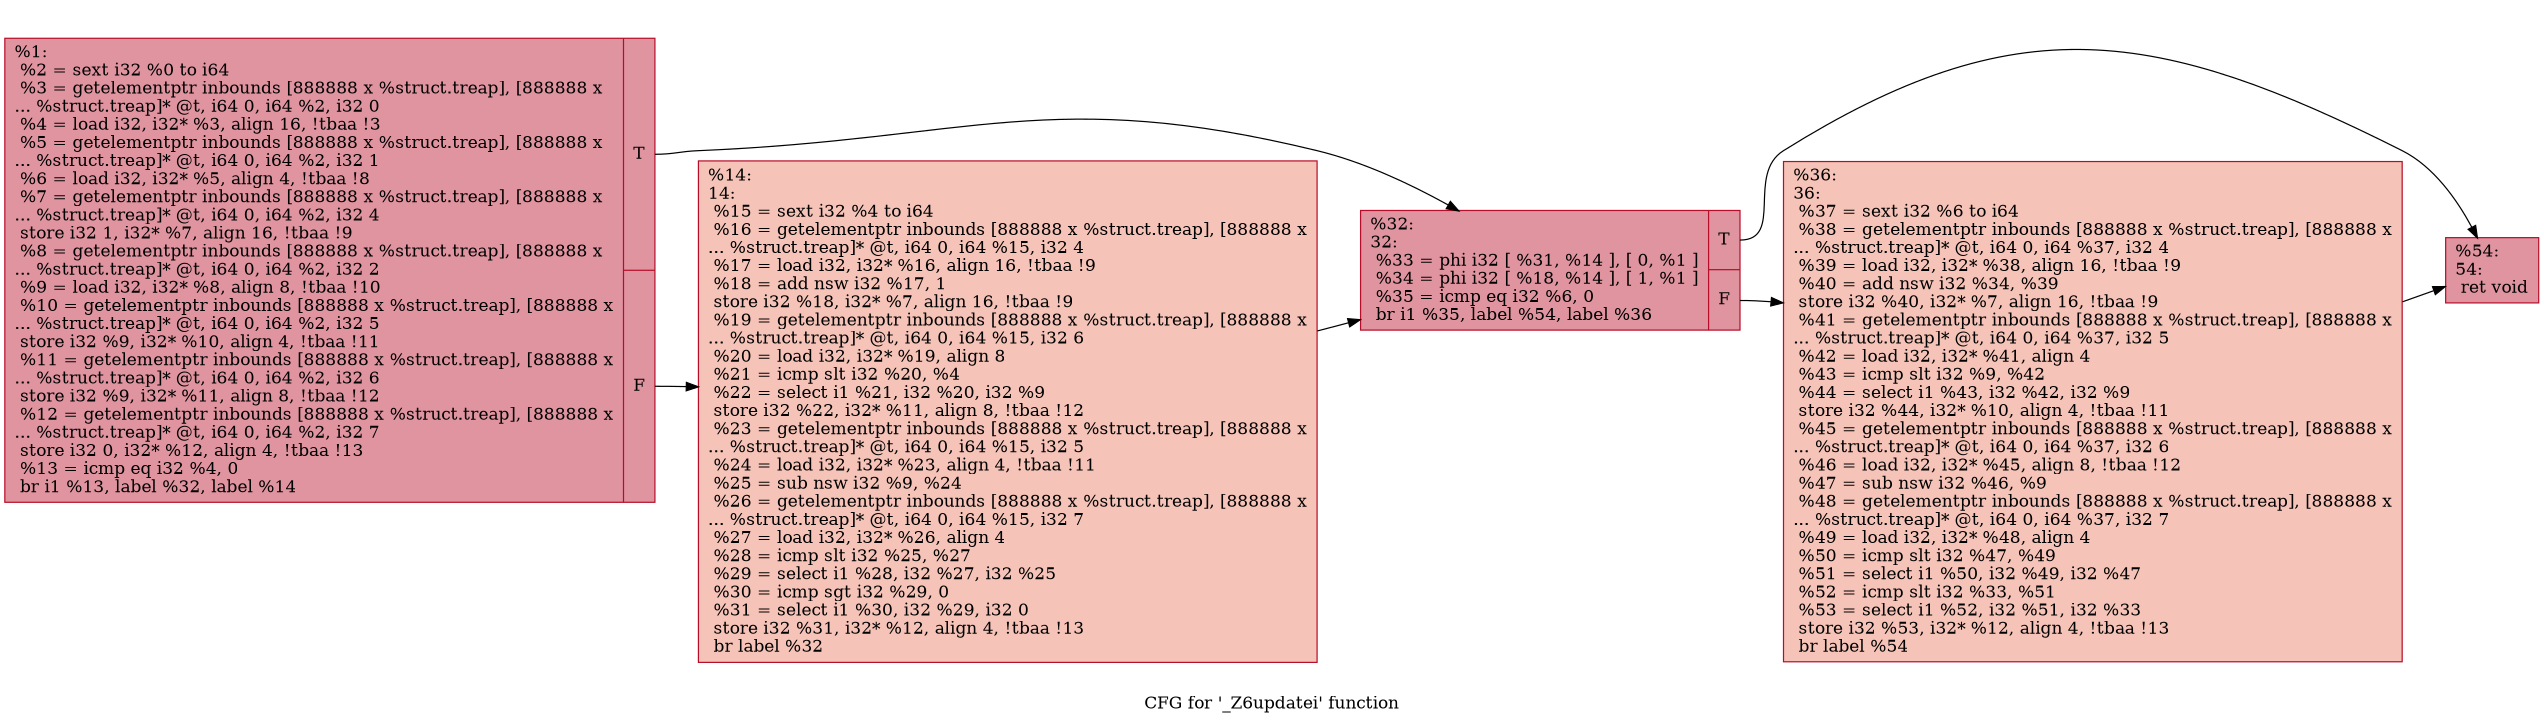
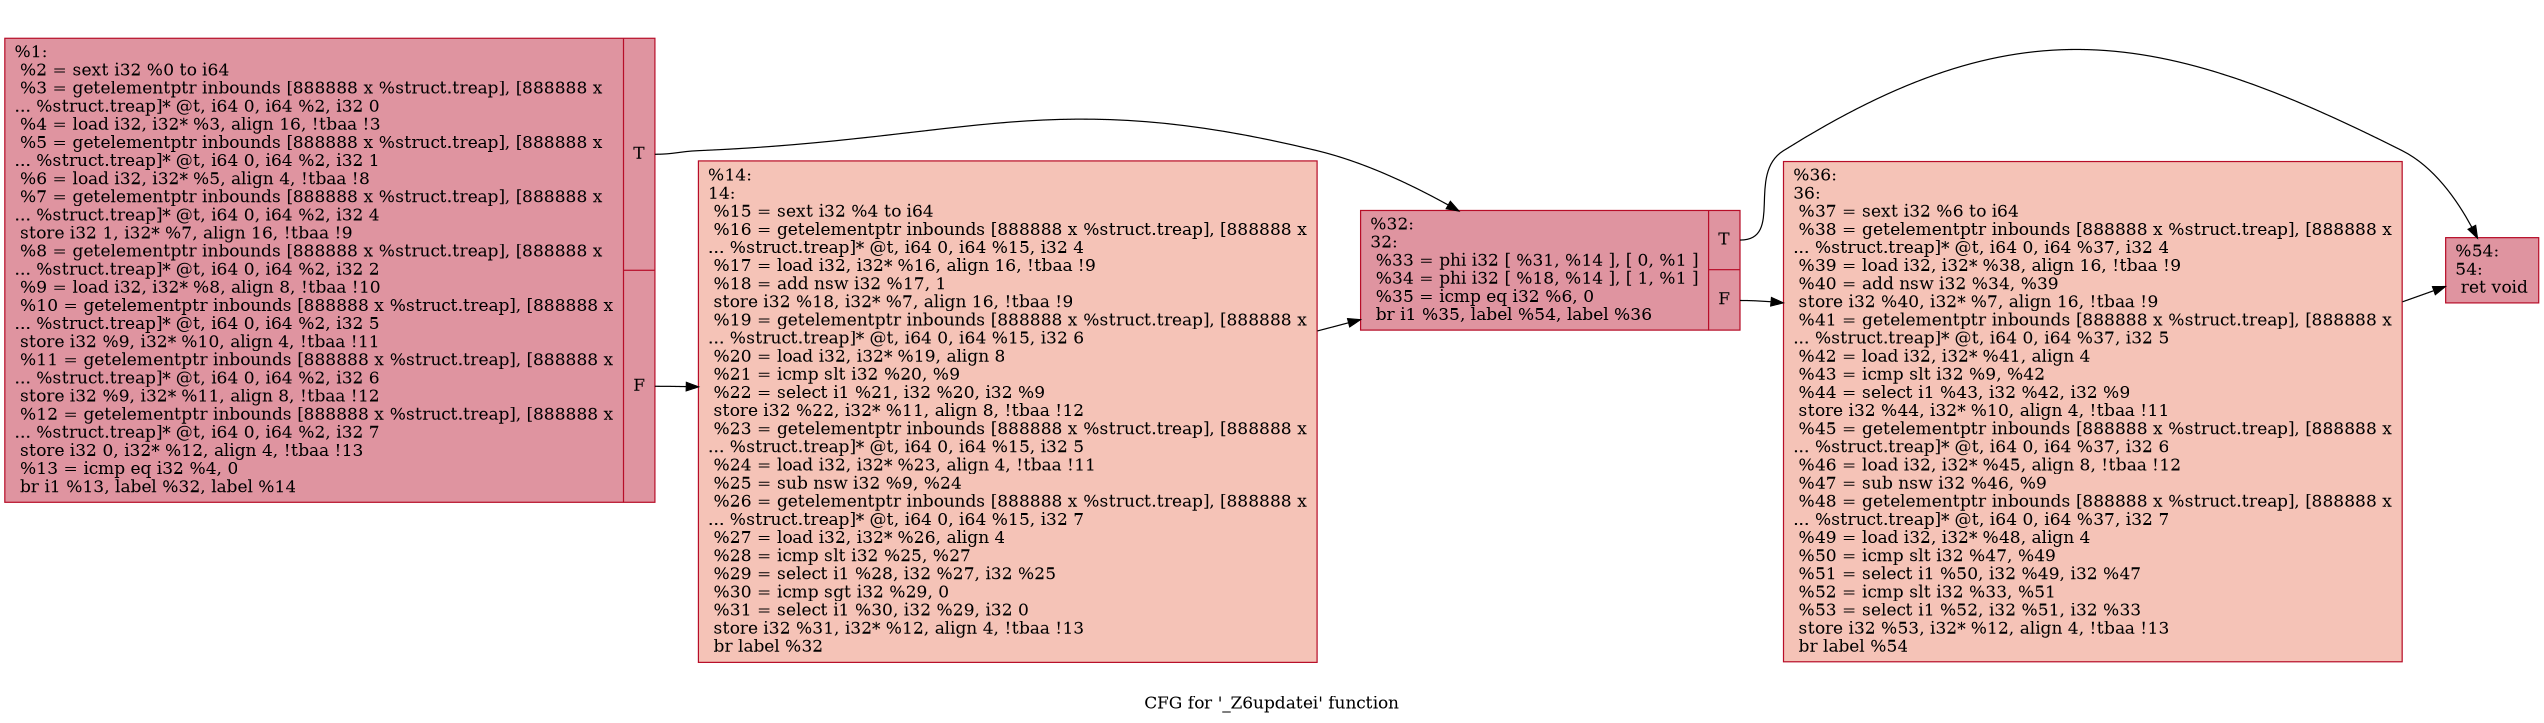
(834, 375) -> (834, 375)
